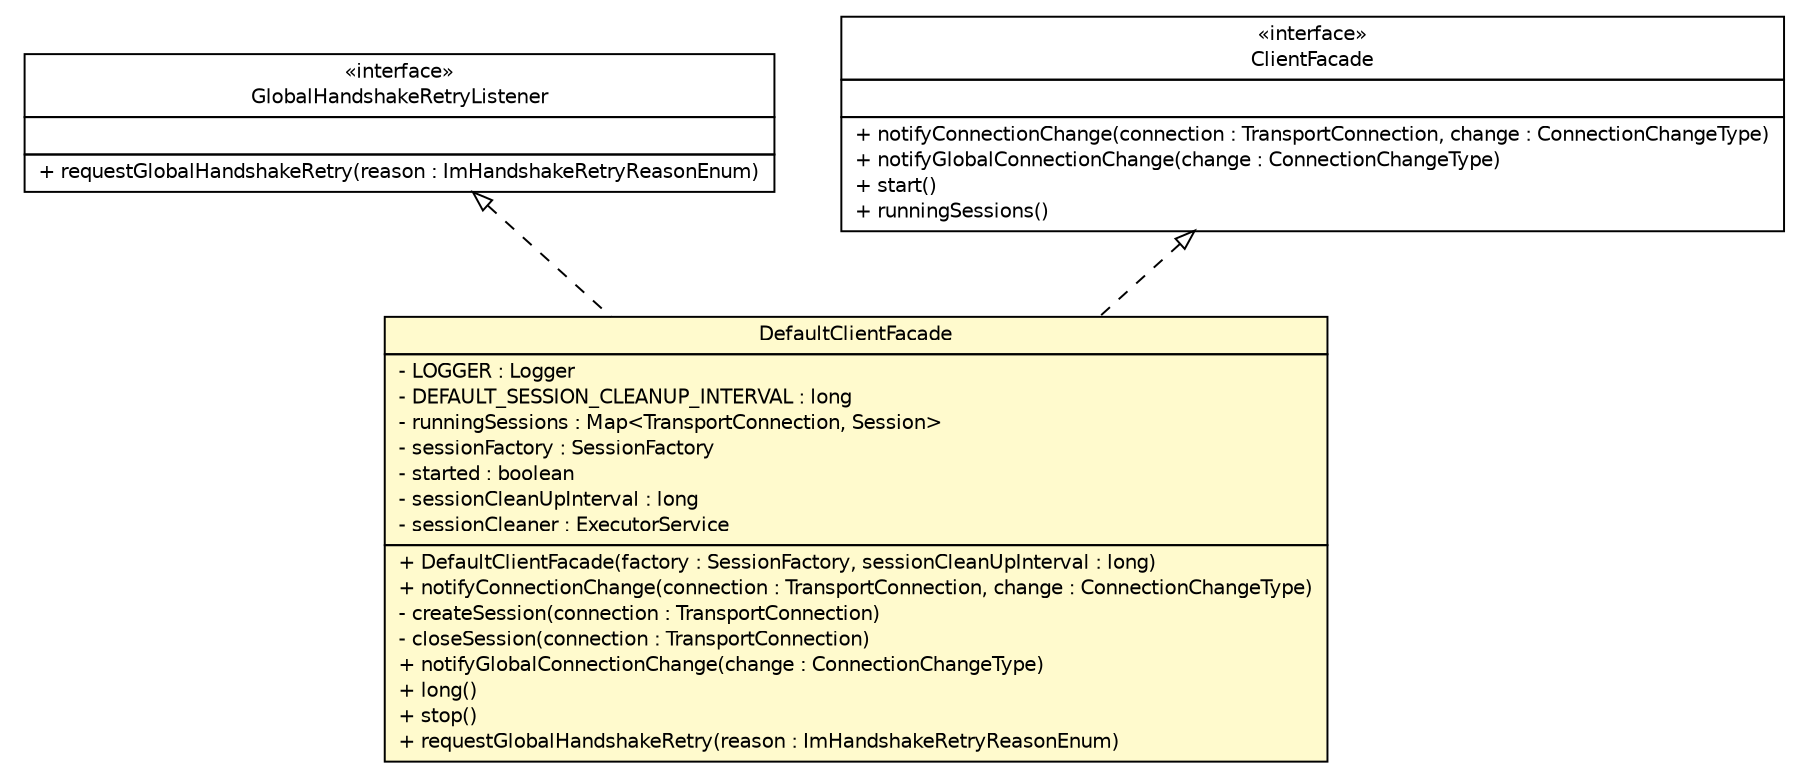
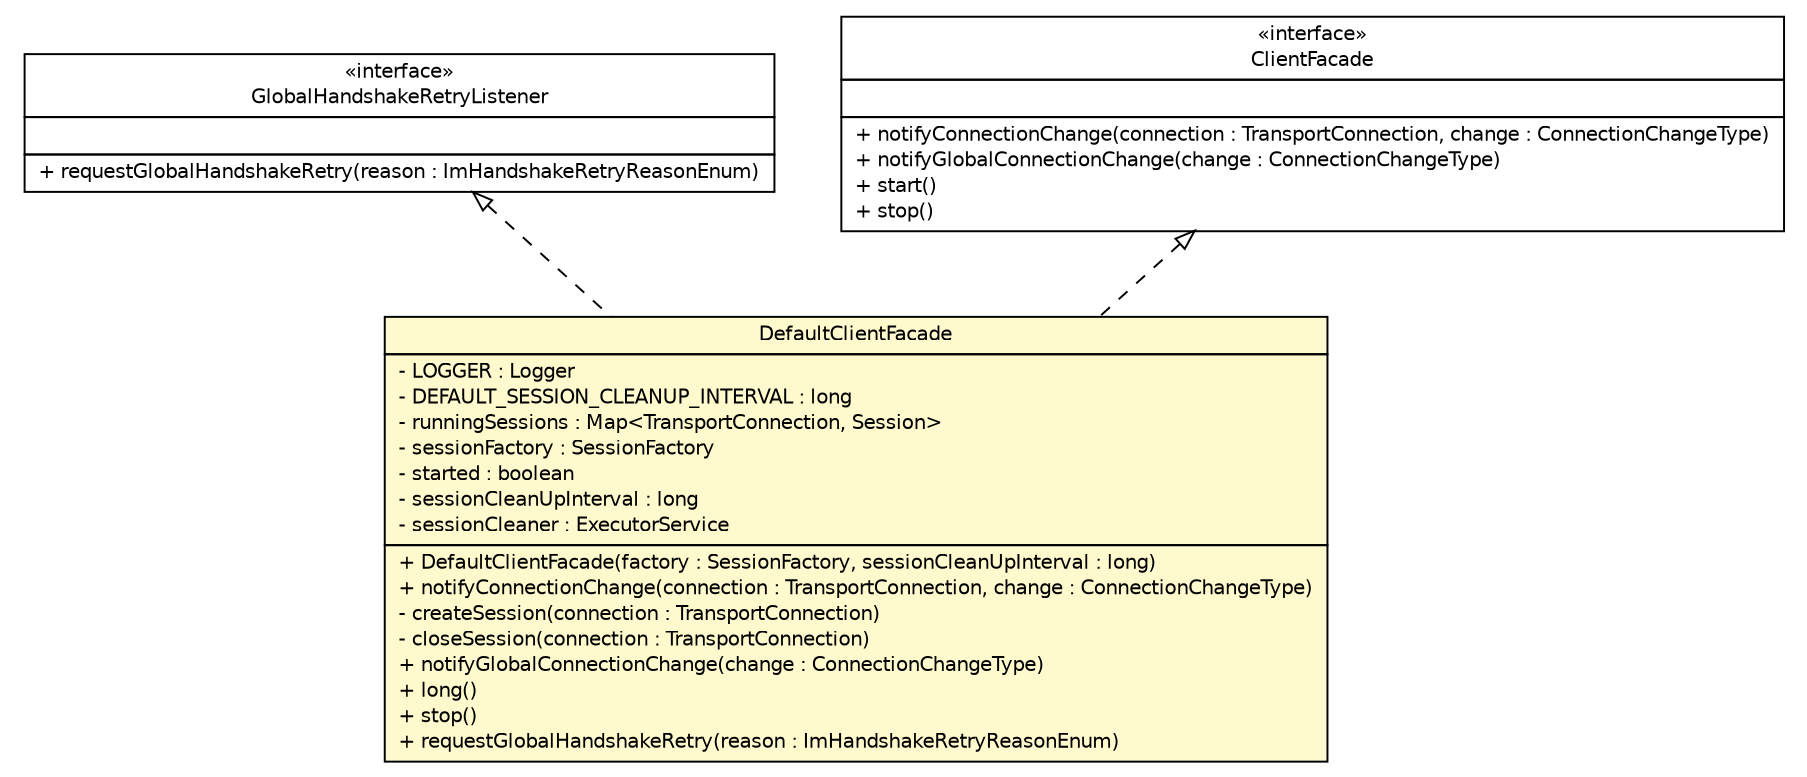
(953, 212) -> (894, 212)
